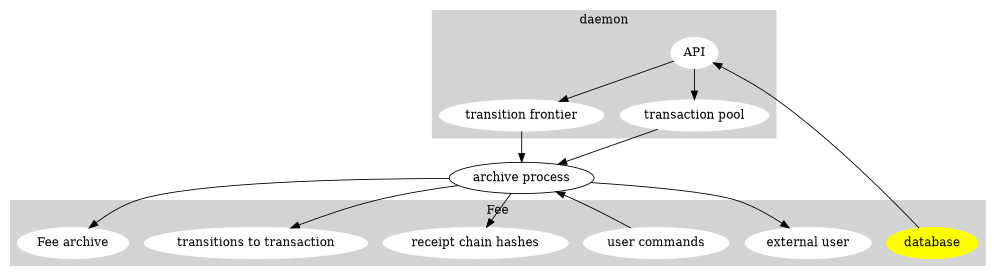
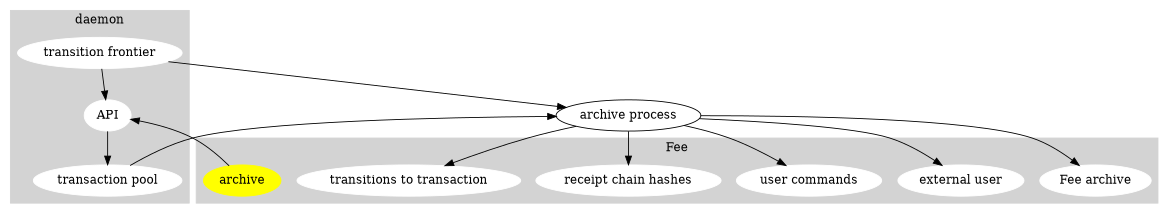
(621, 80) -> (103, 80)
(598, 211) -> (744, 144)
(932, 243) -> (242, 181)
